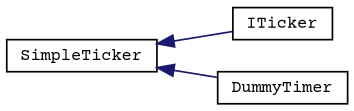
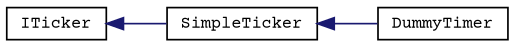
(203, 36) -> (145, 24)
